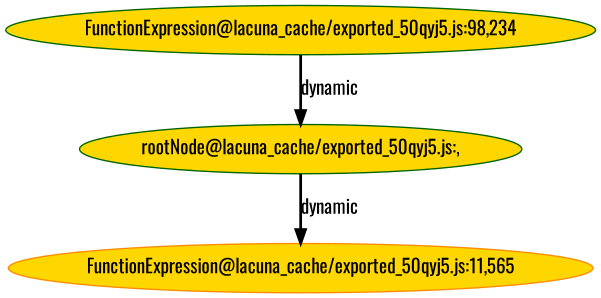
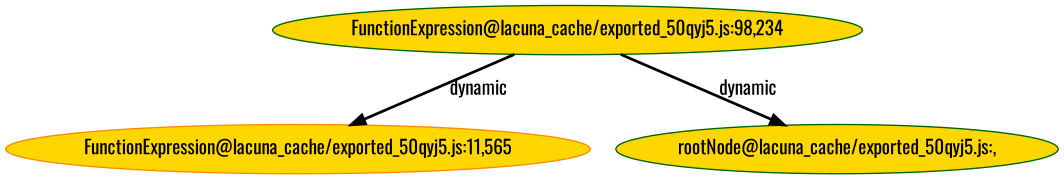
(301, 202) -> (439, 87)
